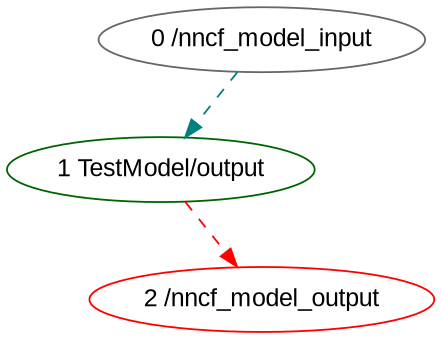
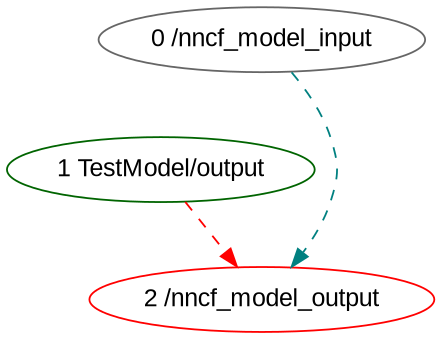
(217, 98) -> (336, 160)
